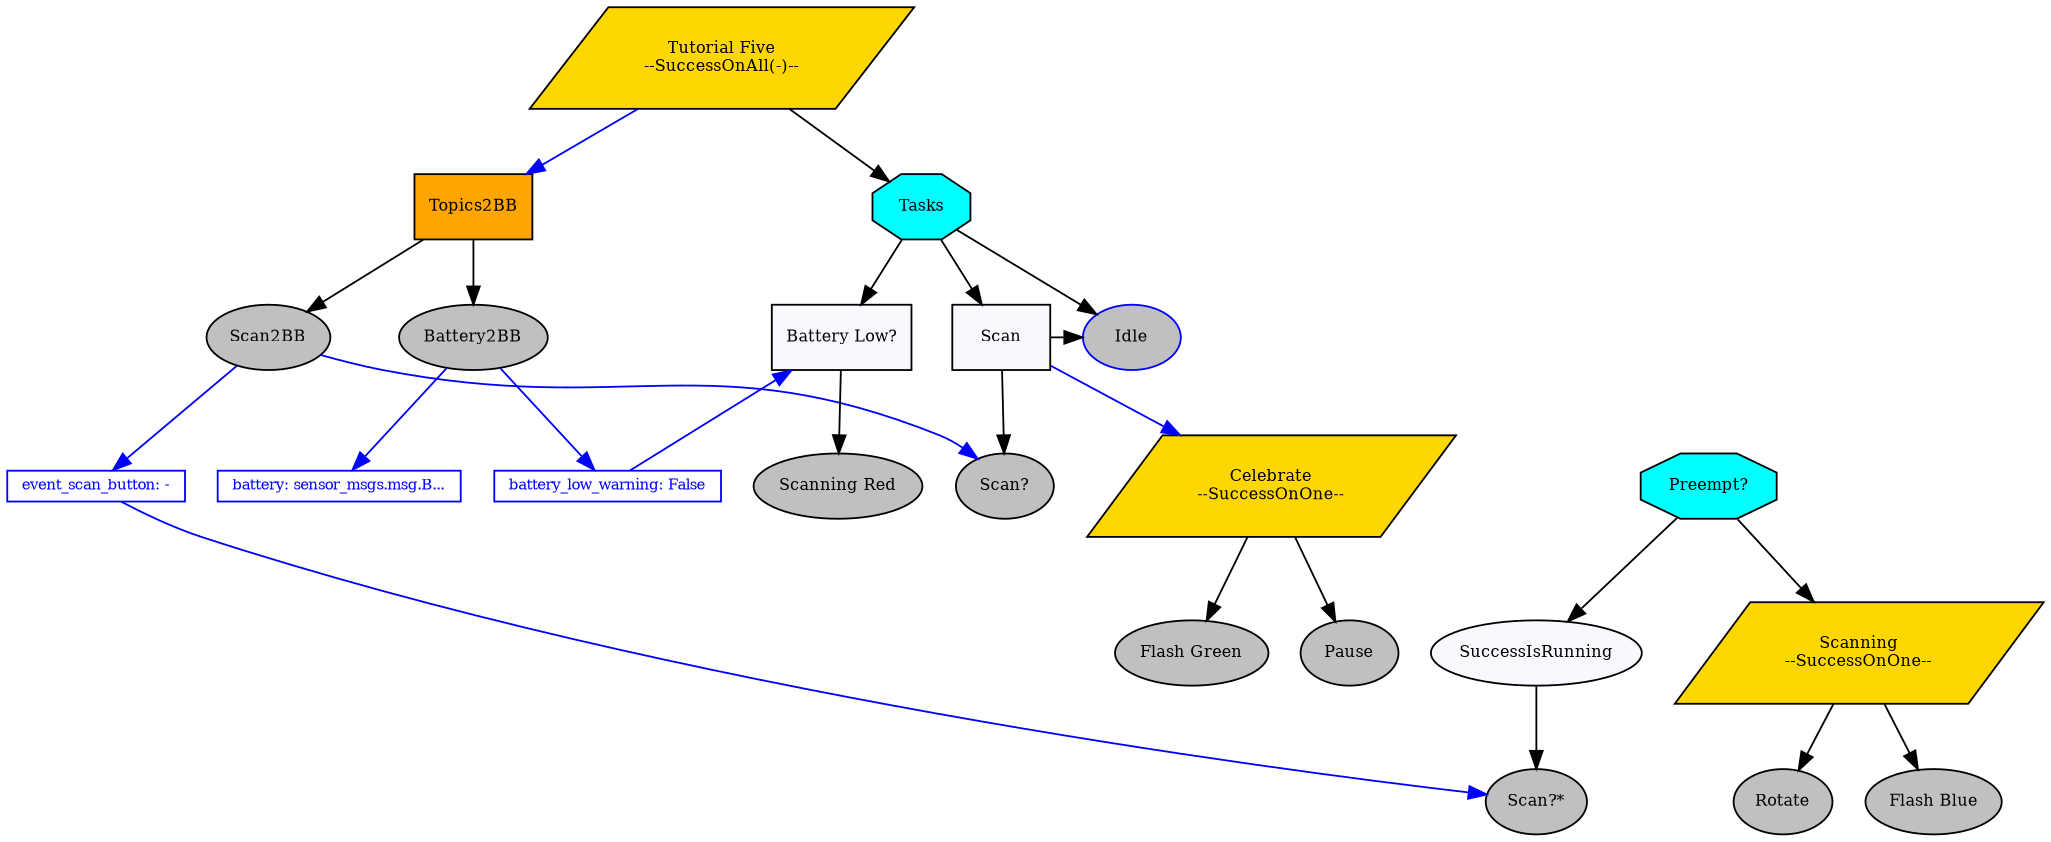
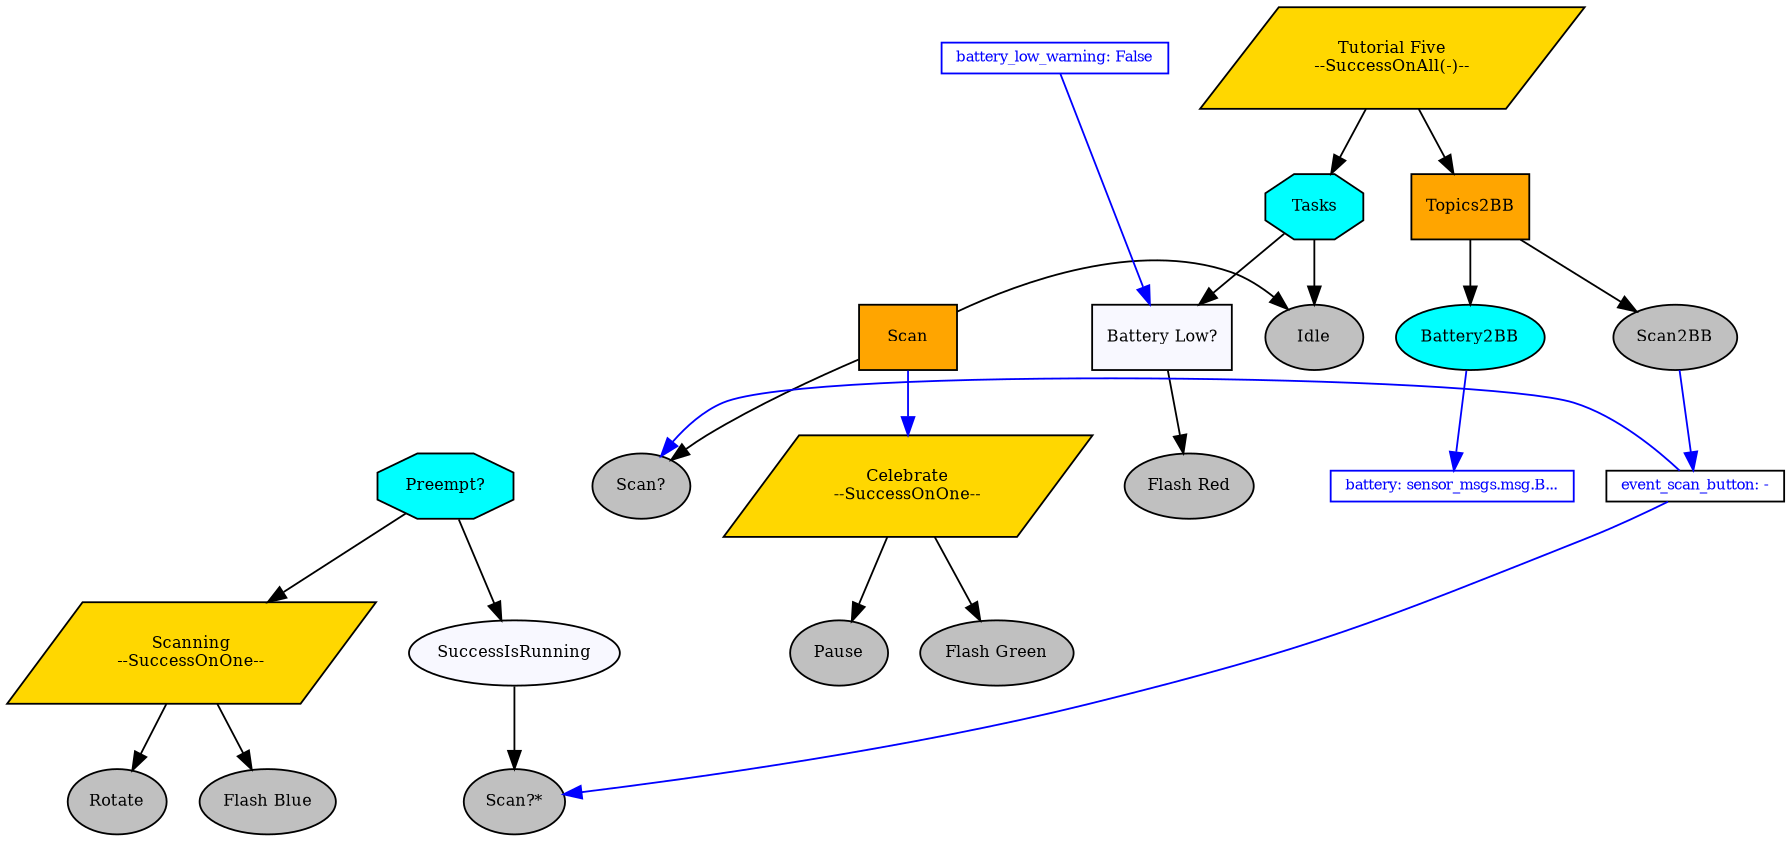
(590, 137) -> (1432, 133)
(957, 264) -> none
(473, 337) -> (1470, 337)
(1001, 337) -> (908, 337)
(1132, 337) -> (1314, 337)
(645, 386) -> (1206, 379)
(541, 412) -> none
(96, 486) -> (1695, 486)
(838, 486) -> (1189, 486)
